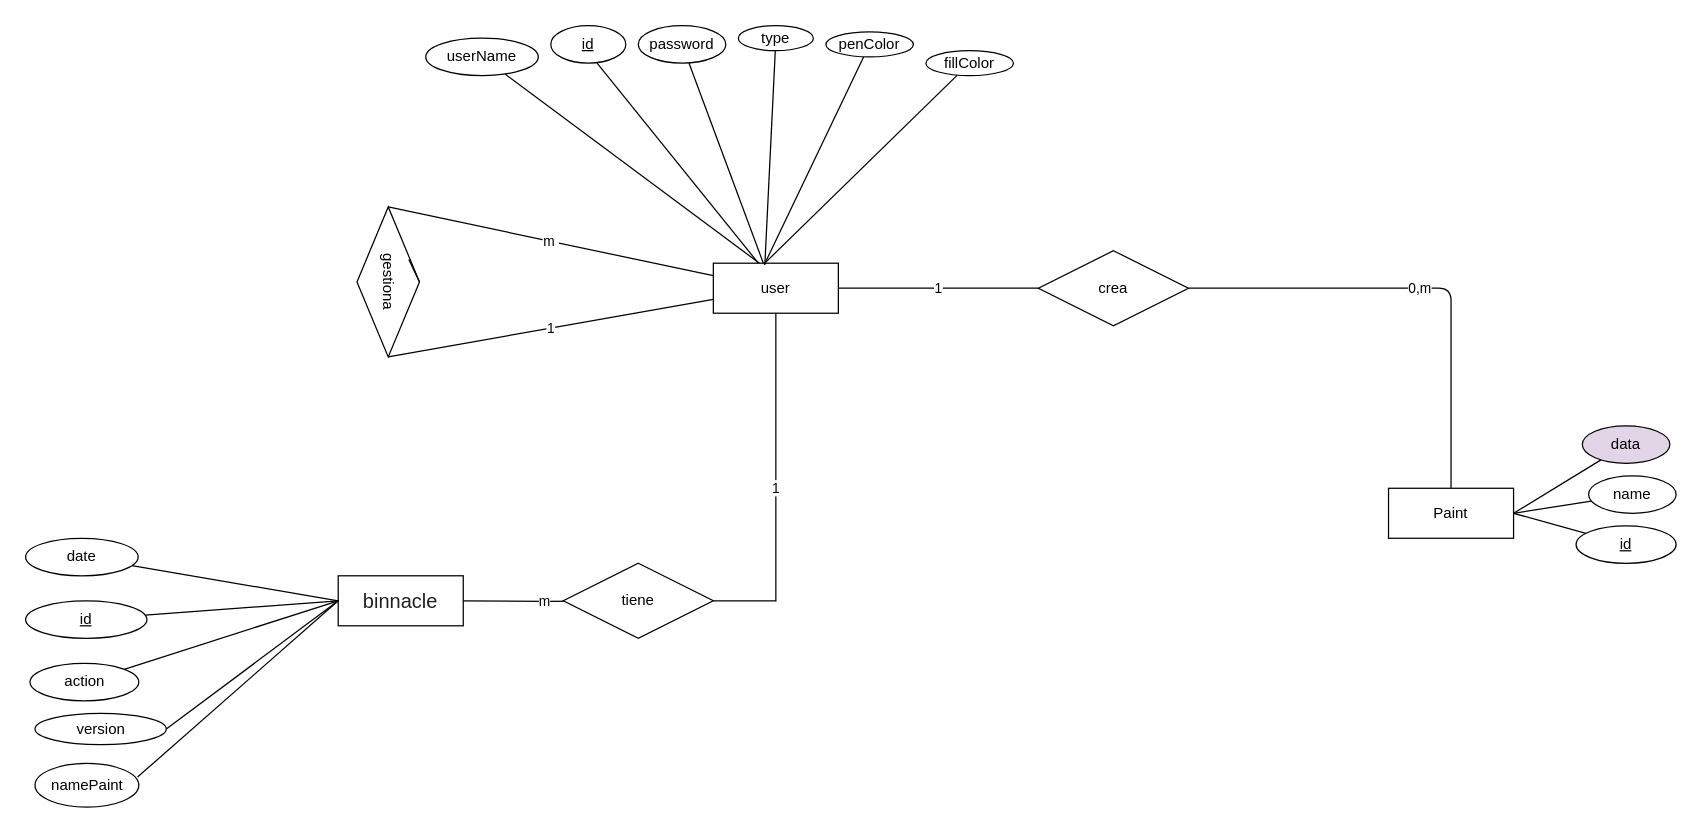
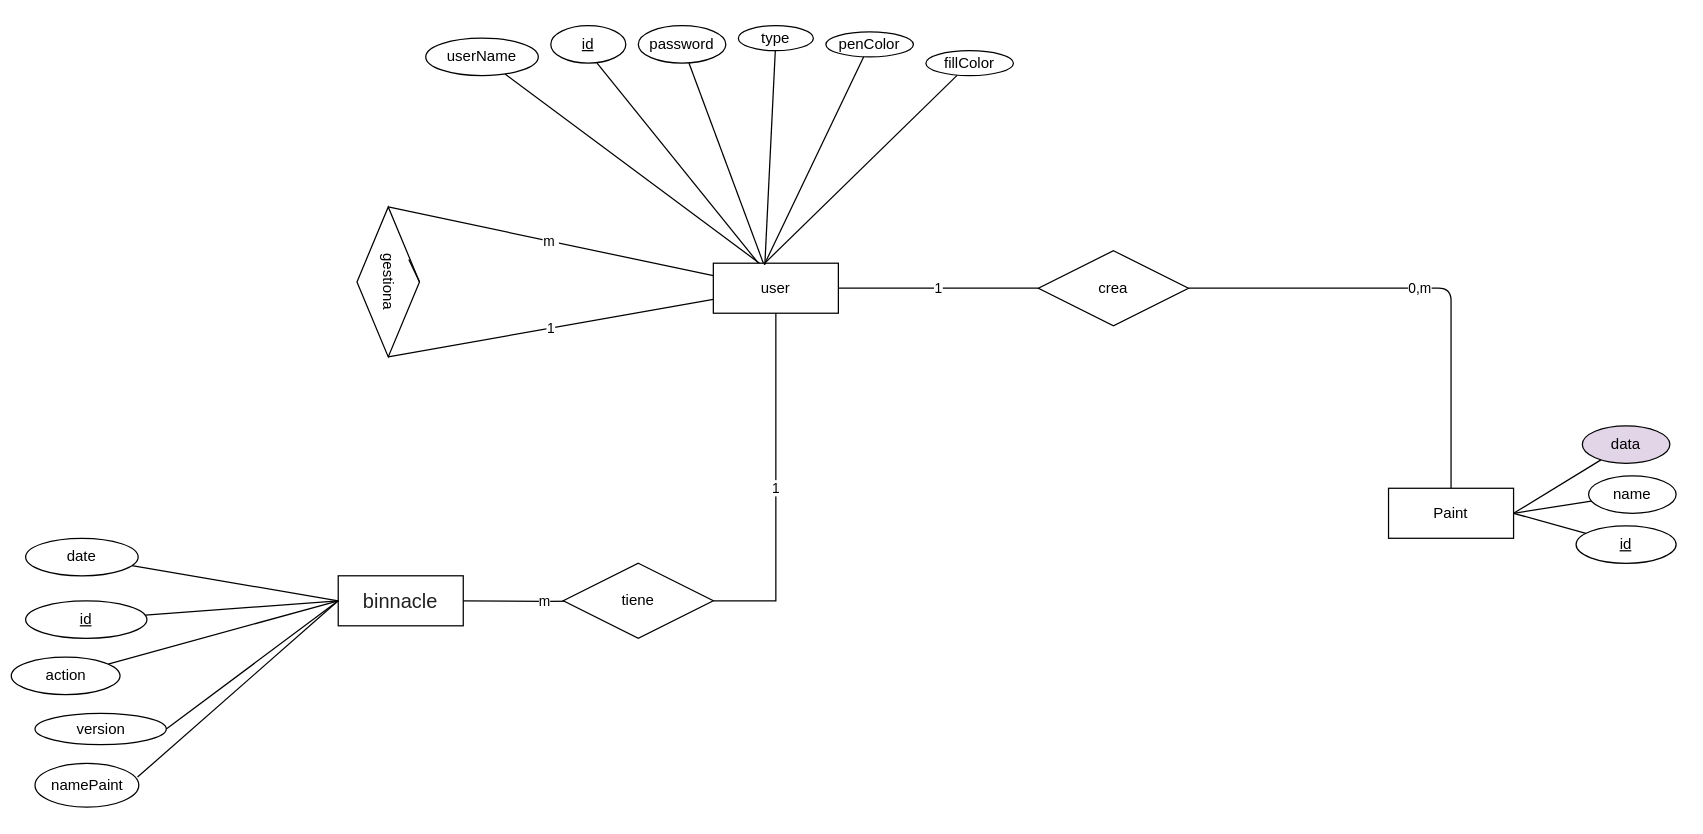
(84, 682) -> (66, 676)
